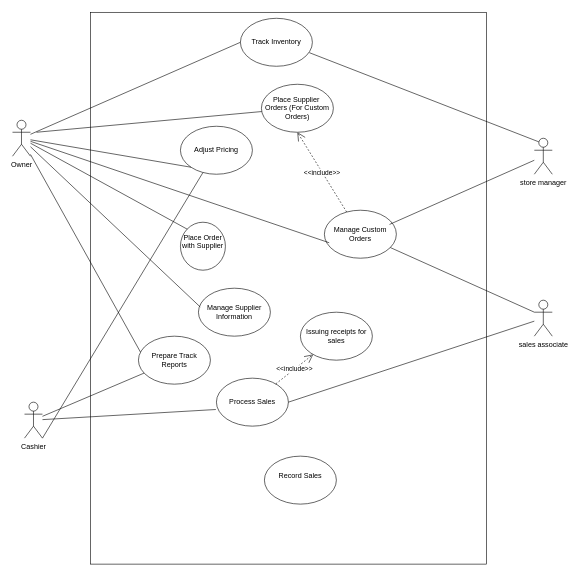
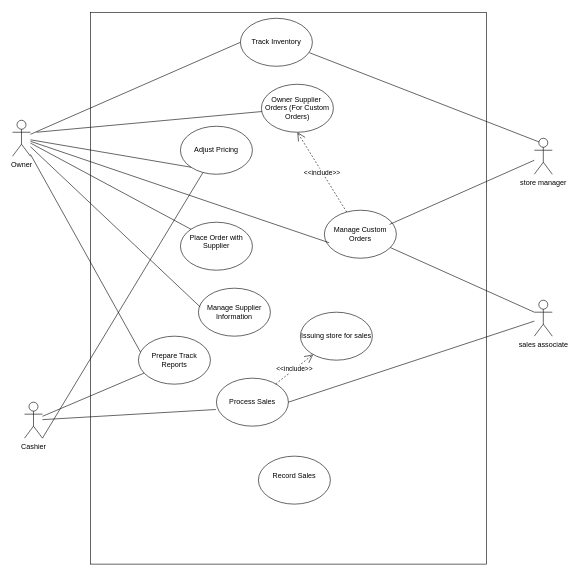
(297, 108) -> (297, 108)
(203, 246) -> (216, 246)
(336, 336) -> (336, 336)
(300, 480) -> (294, 480)
